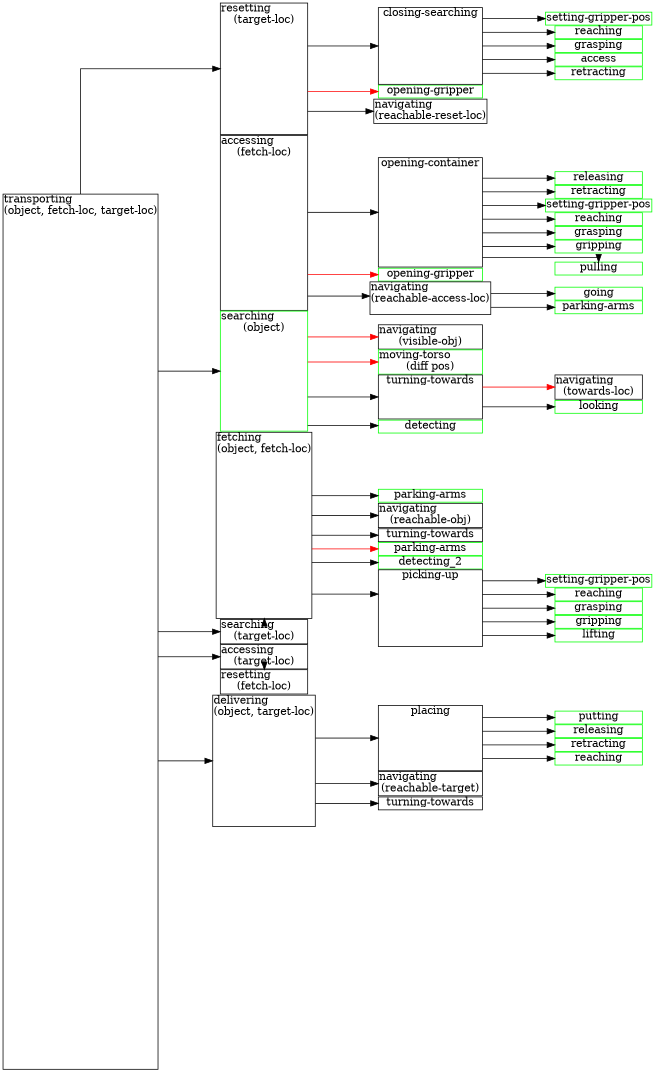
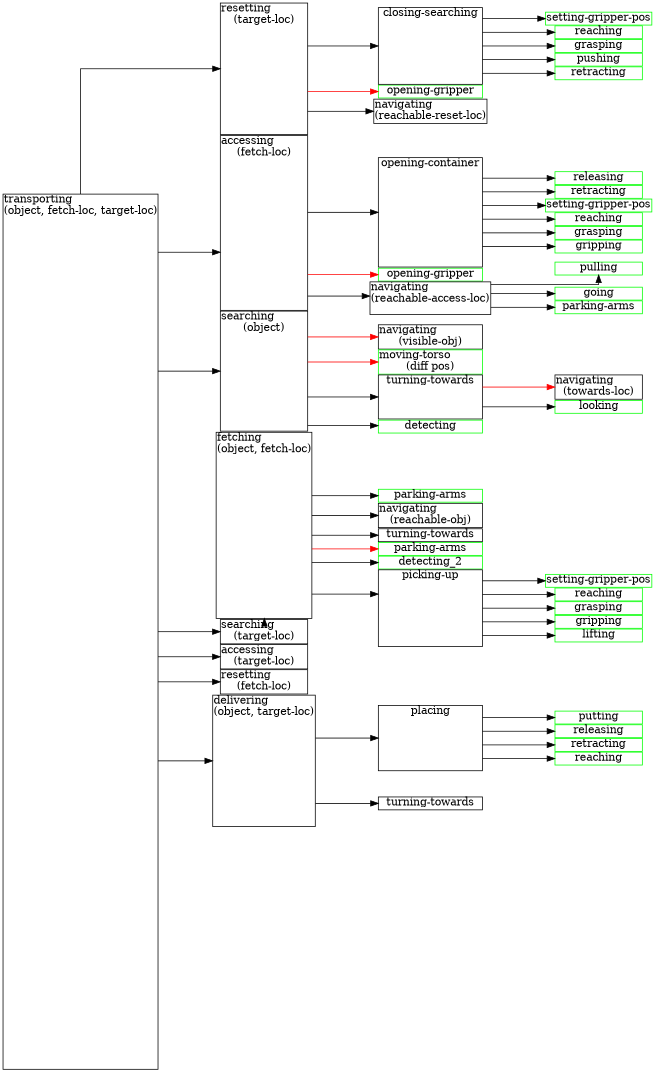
(599, 60) -> (599, 60)
none -> (185, 252)
(541, 258) -> (546, 285)
(264, 371) -> (264, 371)
(264, 669) -> (185, 682)
(430, 784) -> none
